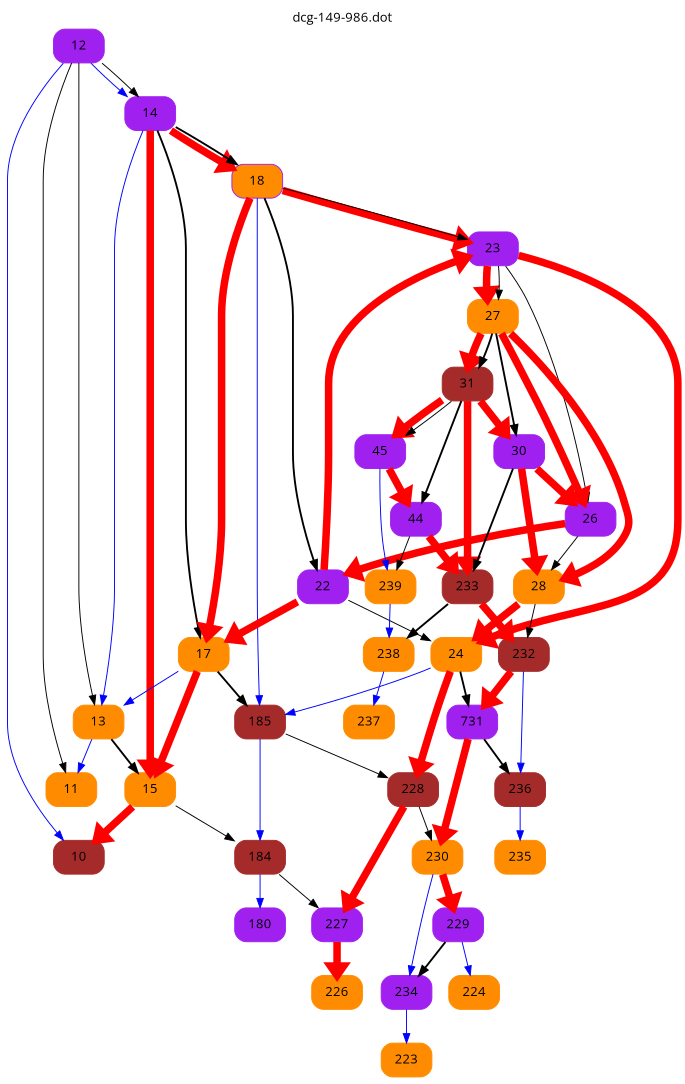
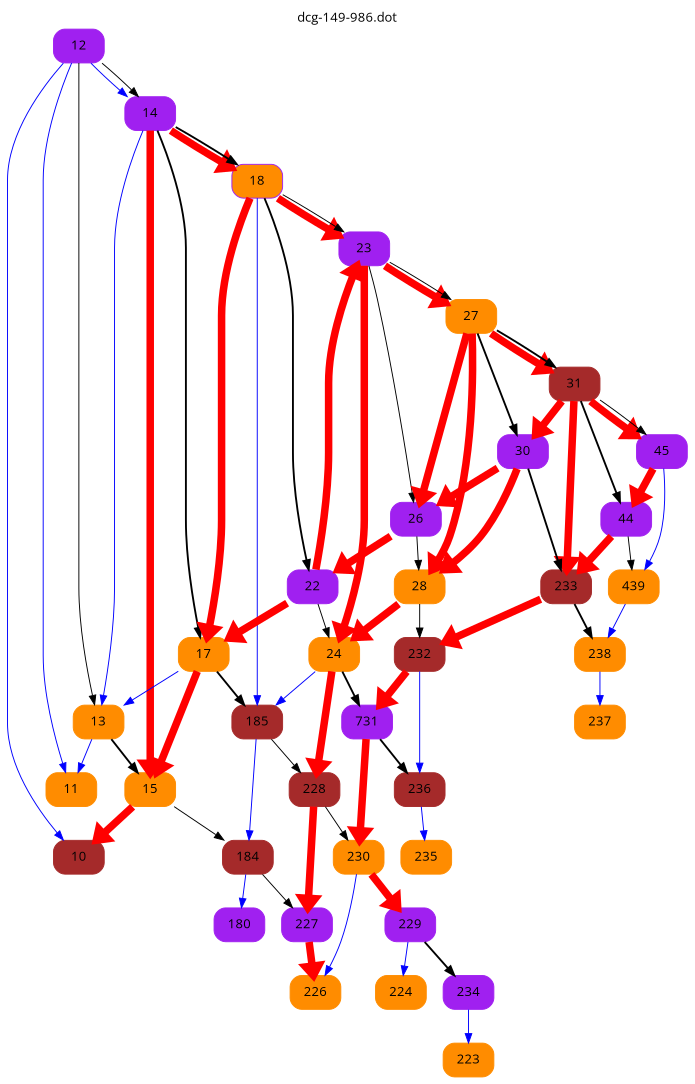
(43, 412) -> (43, 412)
(391, 587) -> (634, 587)
(422, 920) -> (347, 922)
